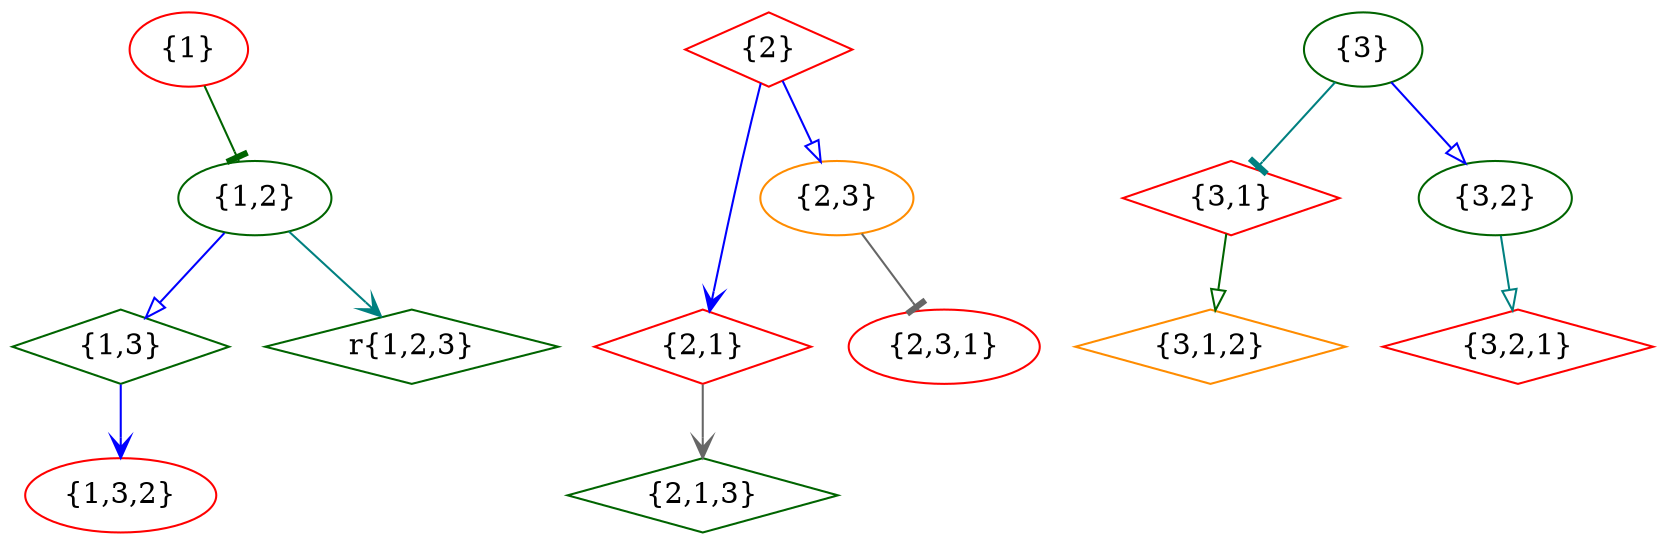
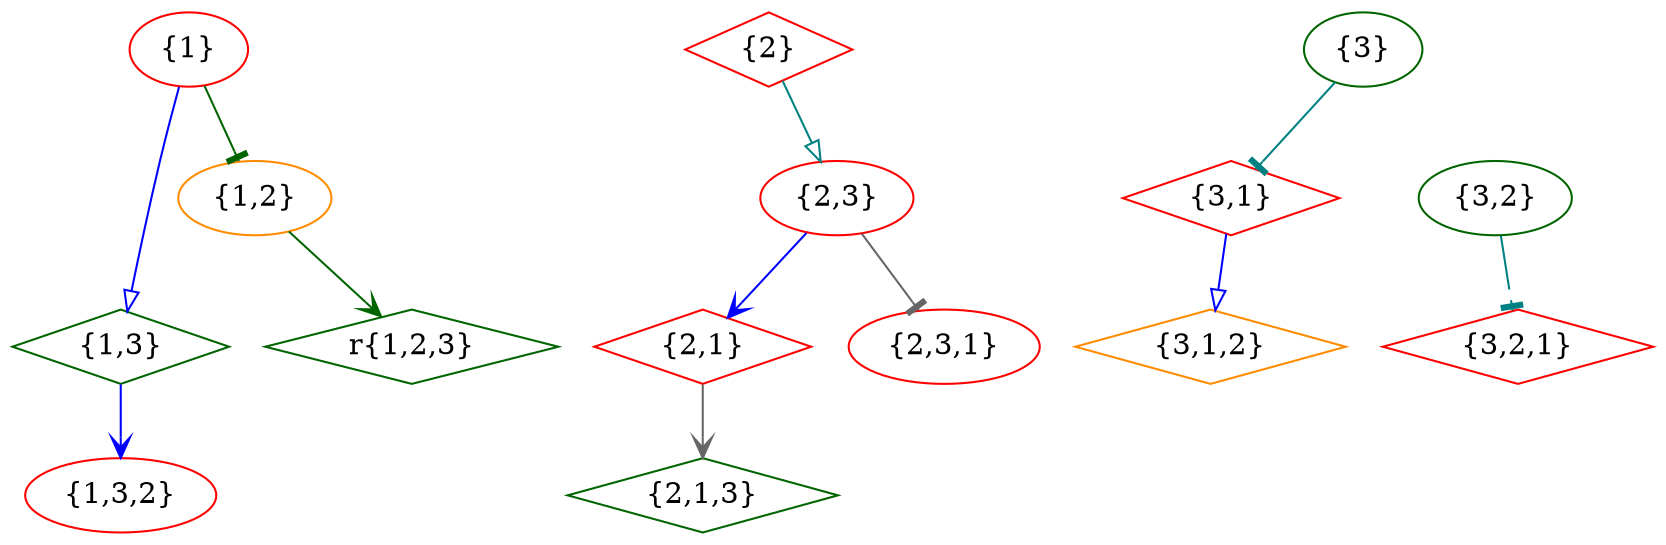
(797, 112) -> (797, 112)
(1421, 115) -> none
(736, 187) -> (774, 268)
(255, 198) -> (255, 198)
(837, 198) -> (837, 198)
(1222, 262) -> (1222, 262)
(1505, 263) -> (1505, 263)
(327, 267) -> (327, 267)
(192, 268) -> (154, 189)
